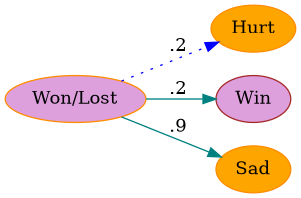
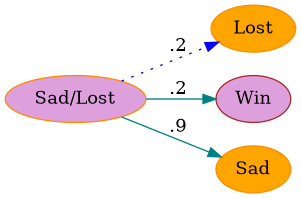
(253, 29) -> (253, 29)
(76, 99) -> (76, 99)
